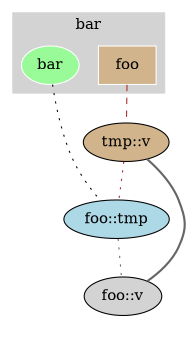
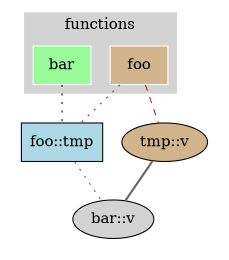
(89, 25) -> (101, 25)
(50, 65) -> (62, 65)
(121, 181) -> (100, 104)
(117, 219) -> (62, 142)
(123, 296) -> (113, 219)
